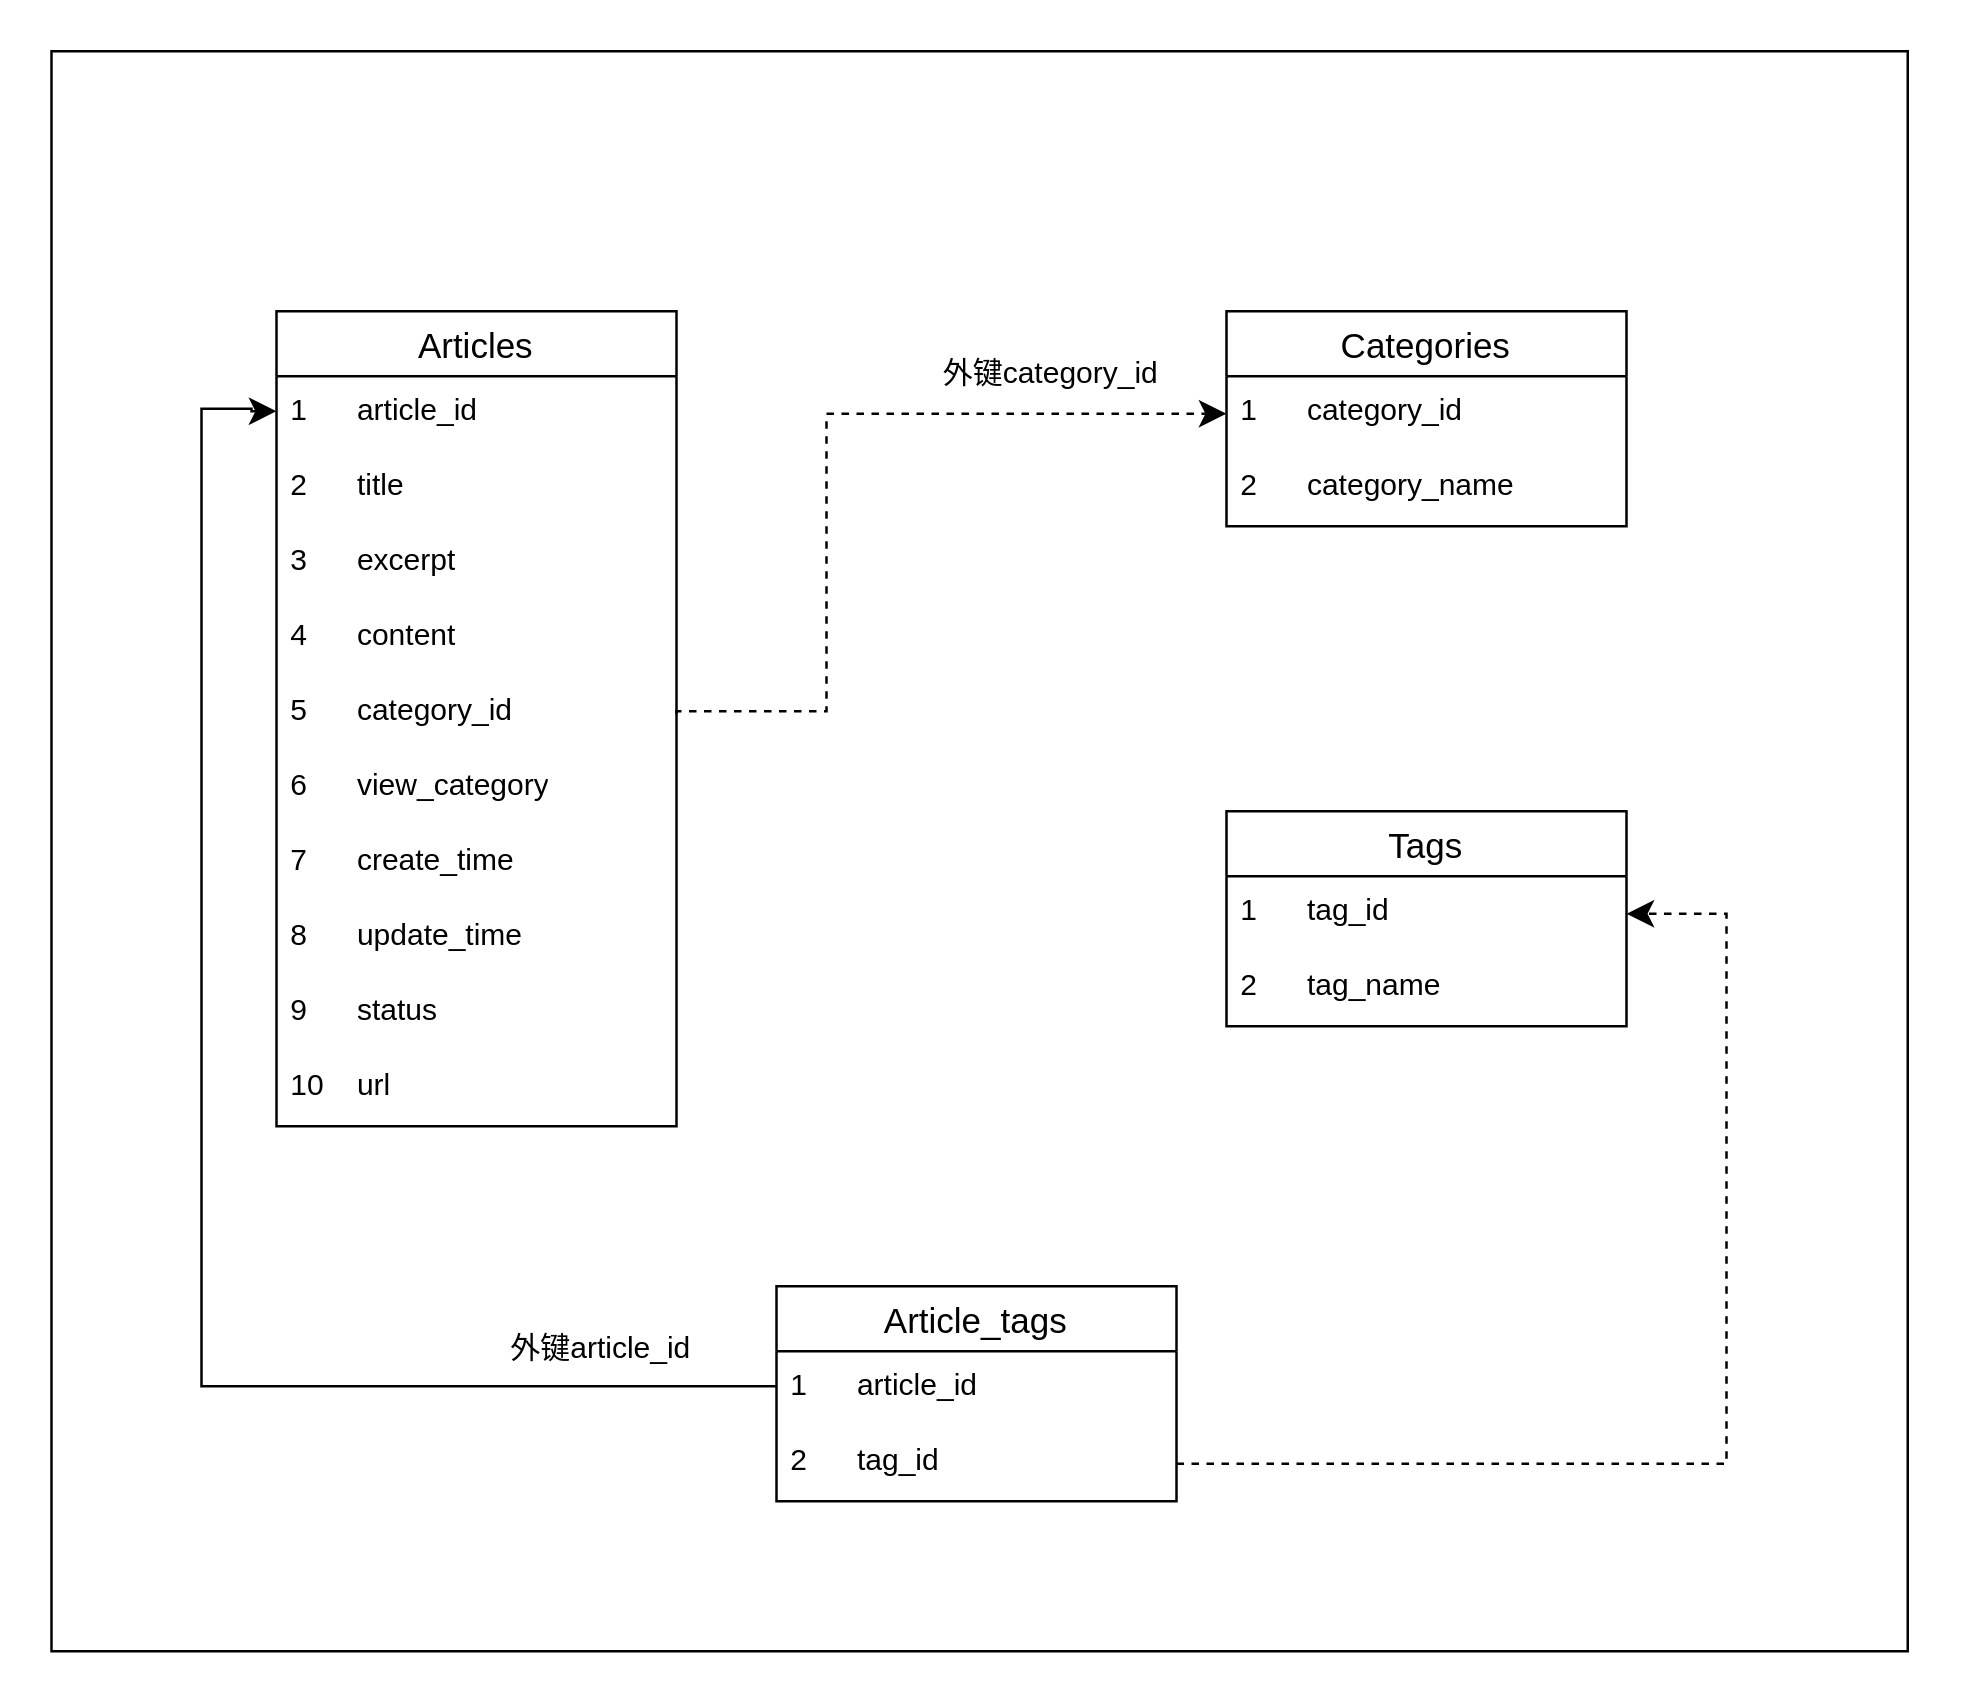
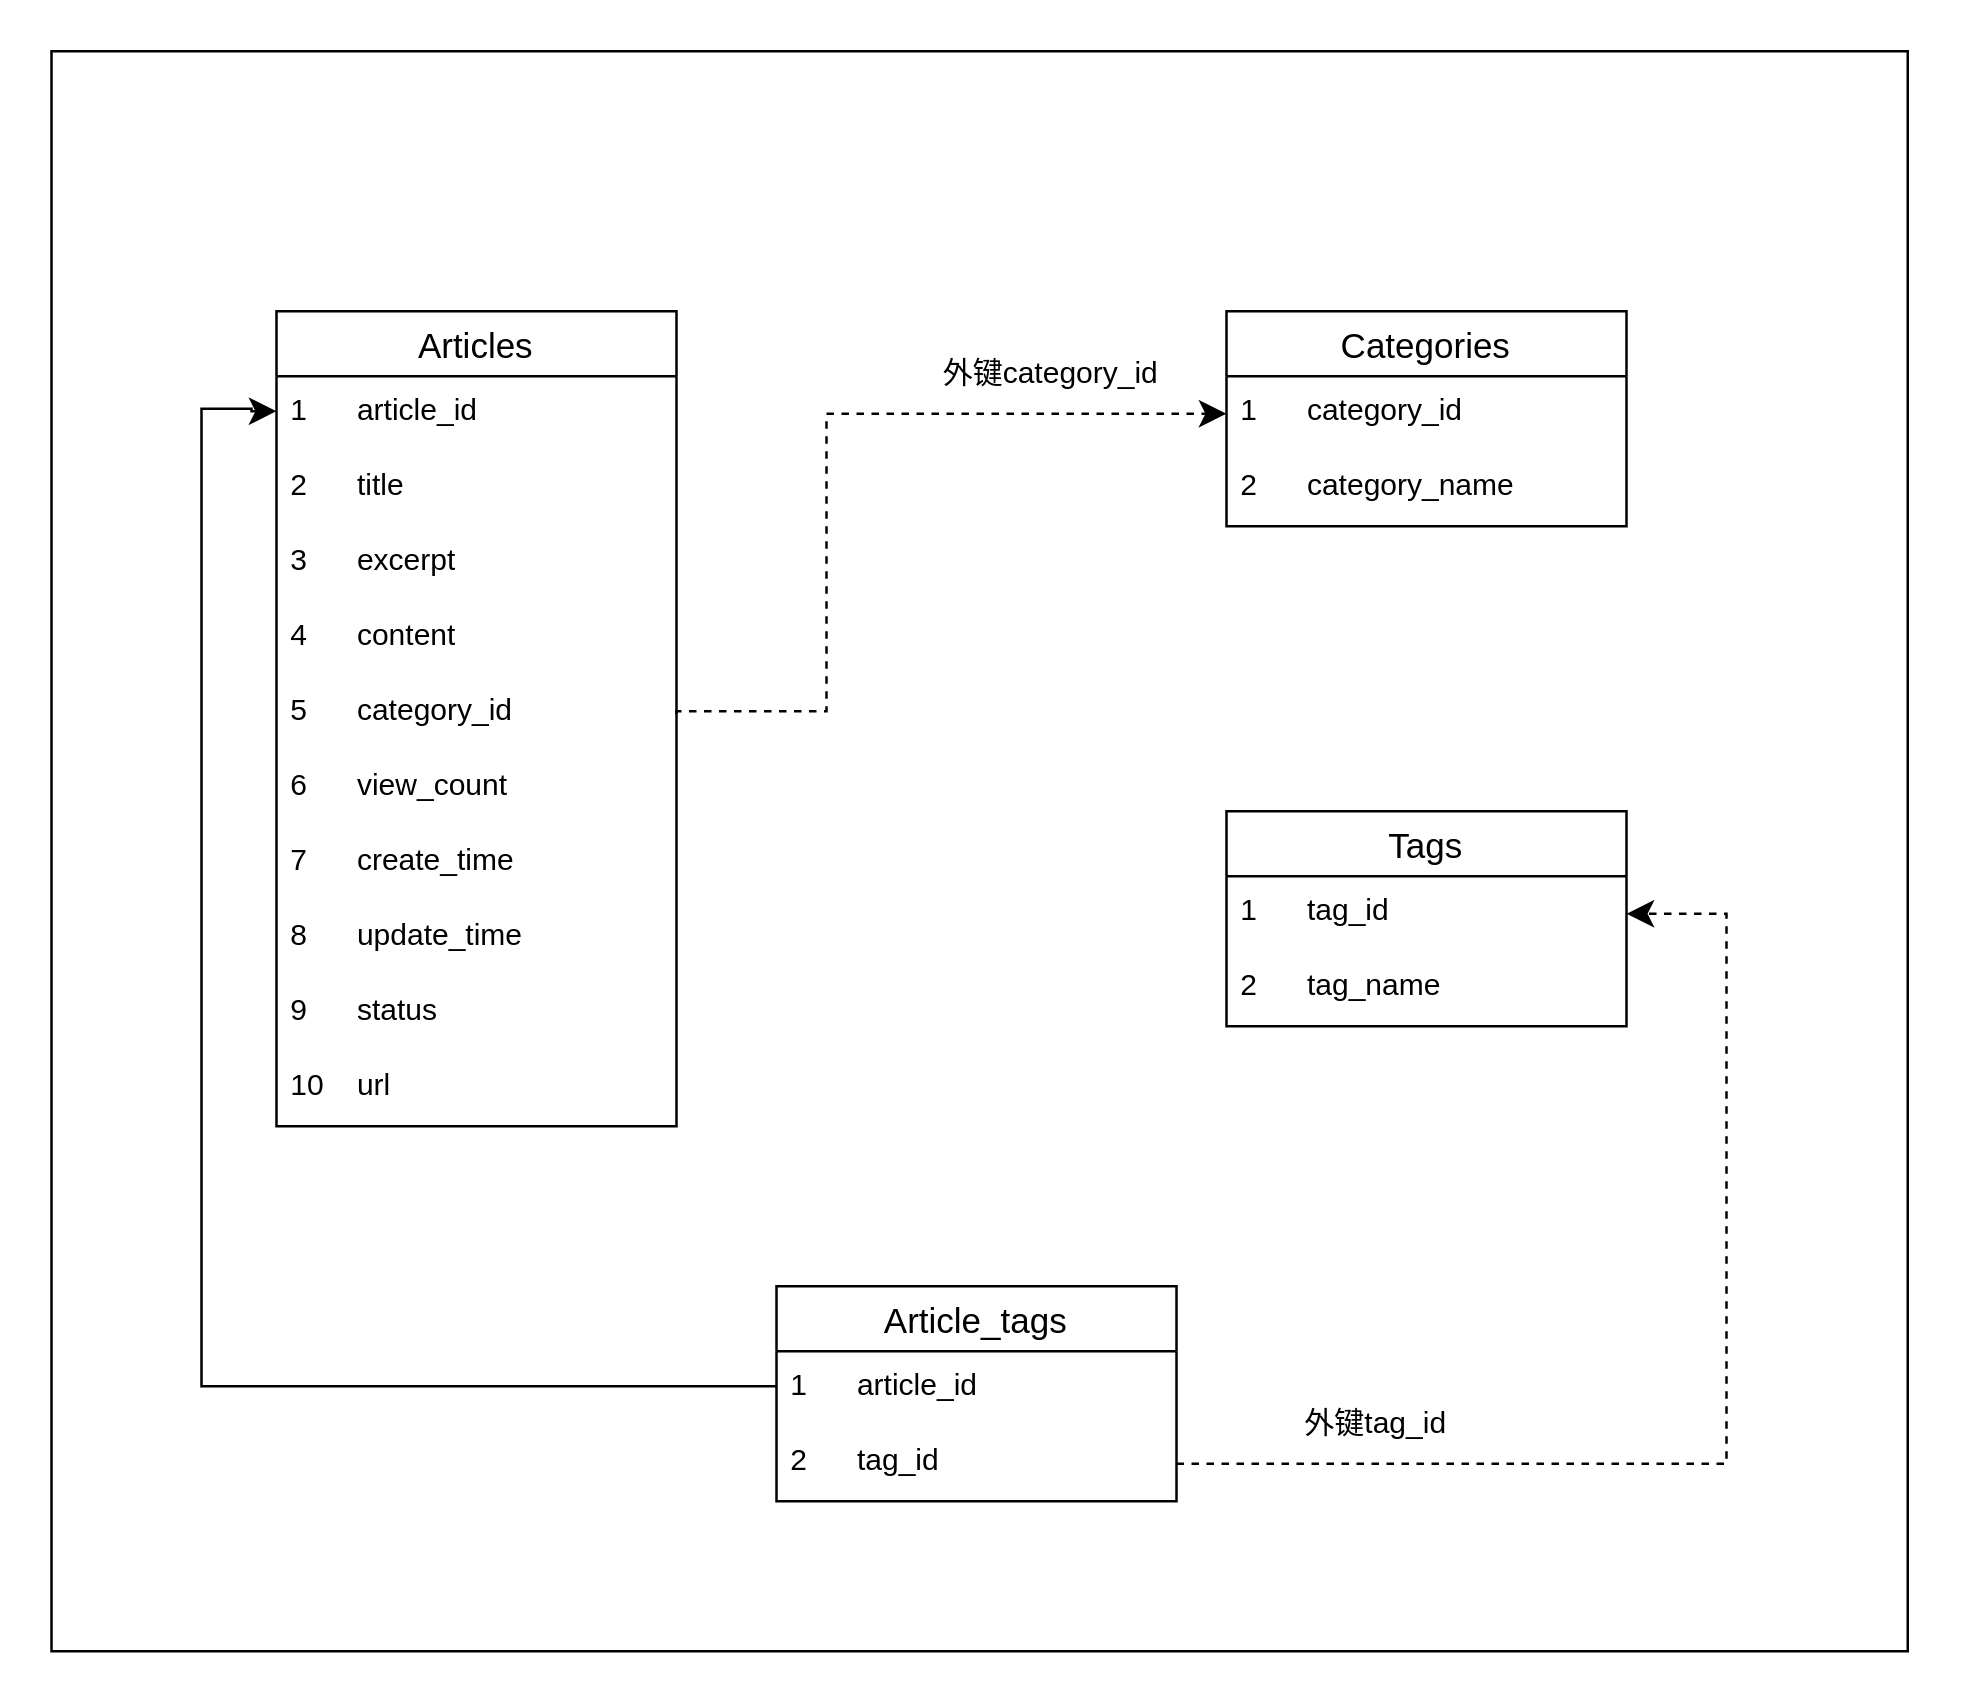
(413, 787) -> (388, 787)
(601, 1349) -> none
none -> (1376, 1424)
